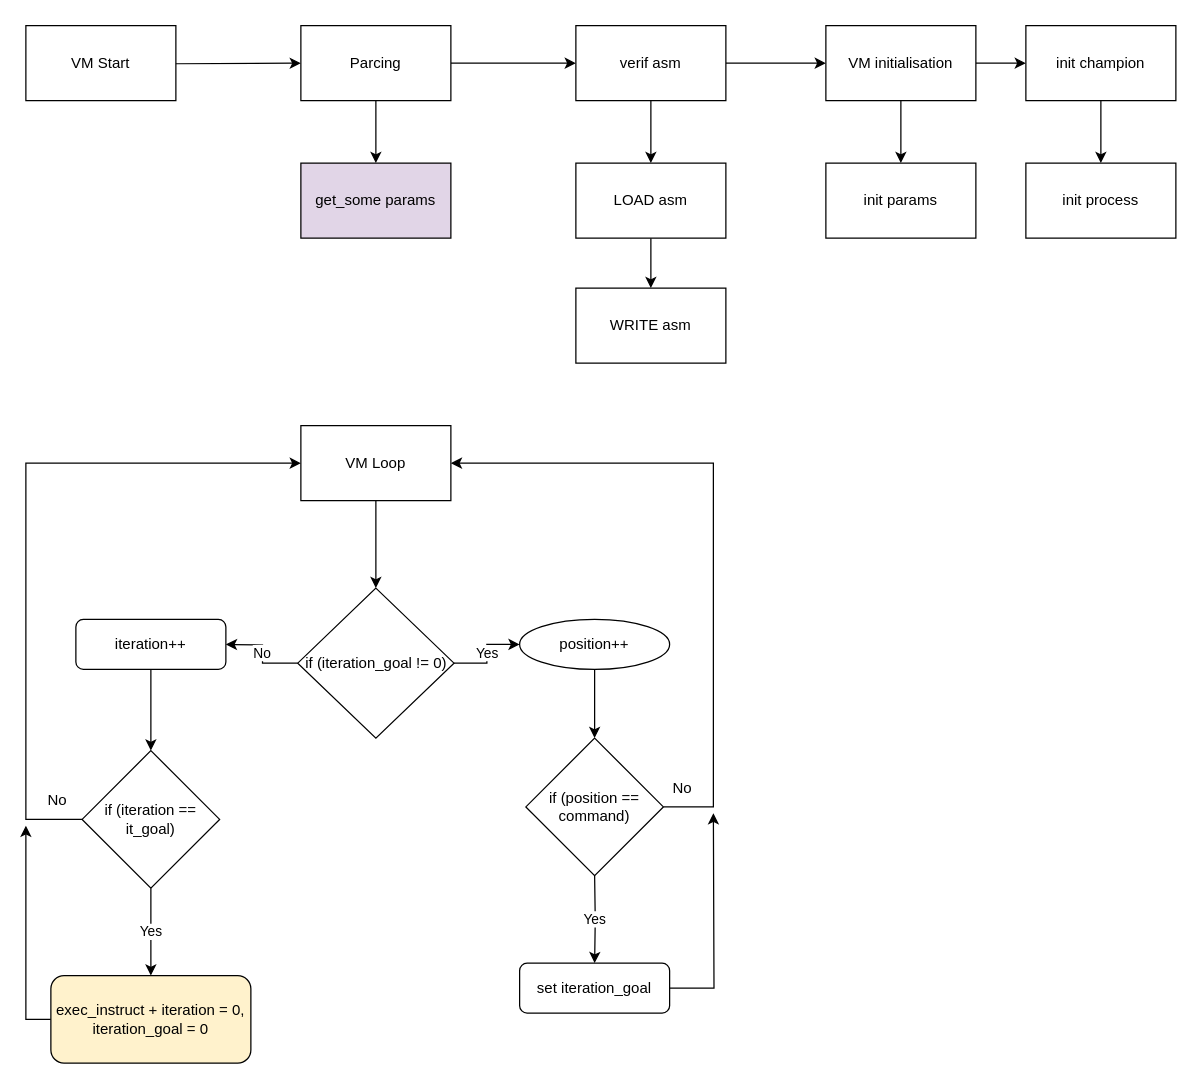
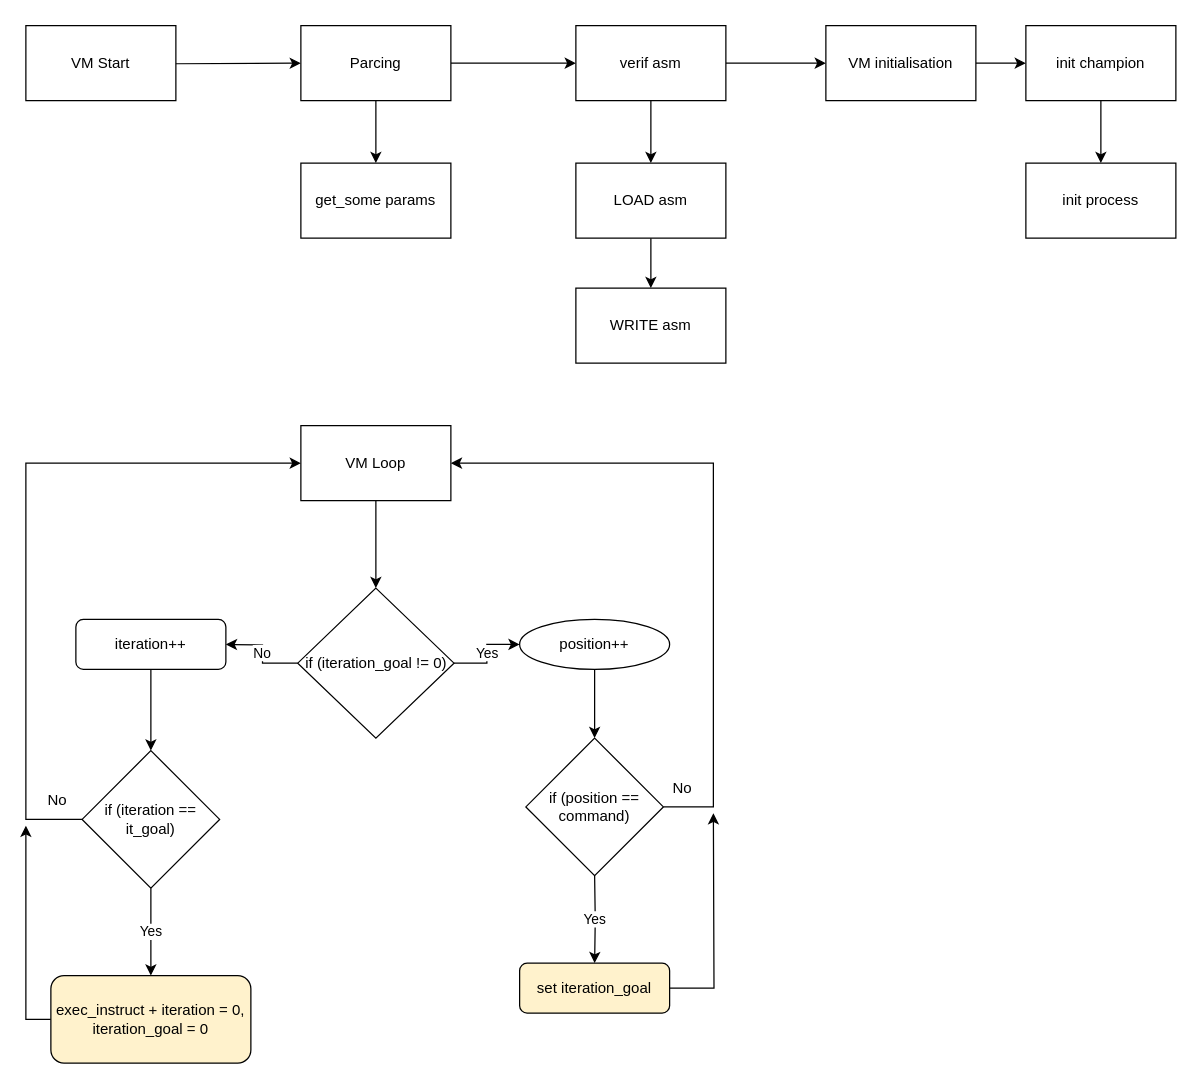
(901, 128) -> none
(376, 201) -> (376, 201)
(901, 201) -> none
(594, 988) -> (594, 988)
